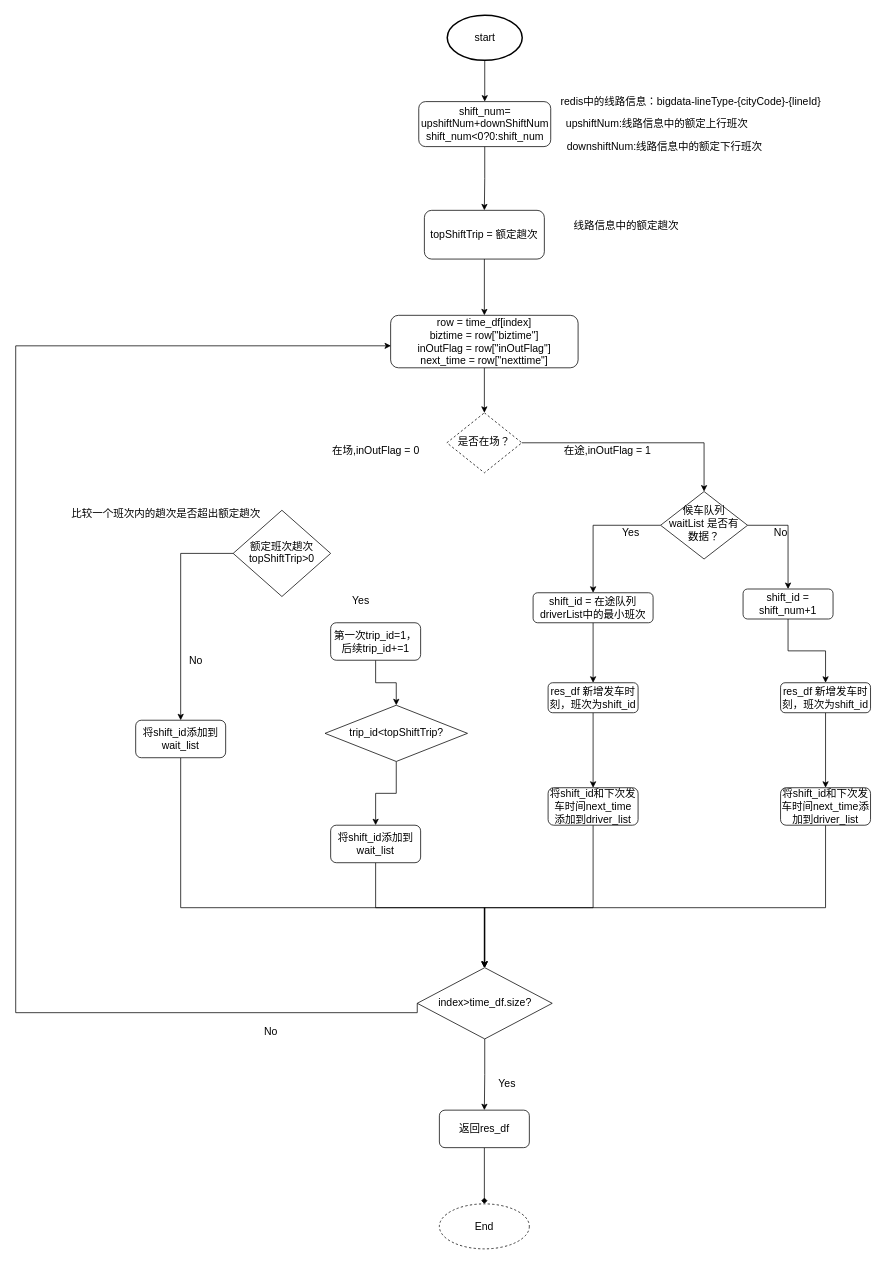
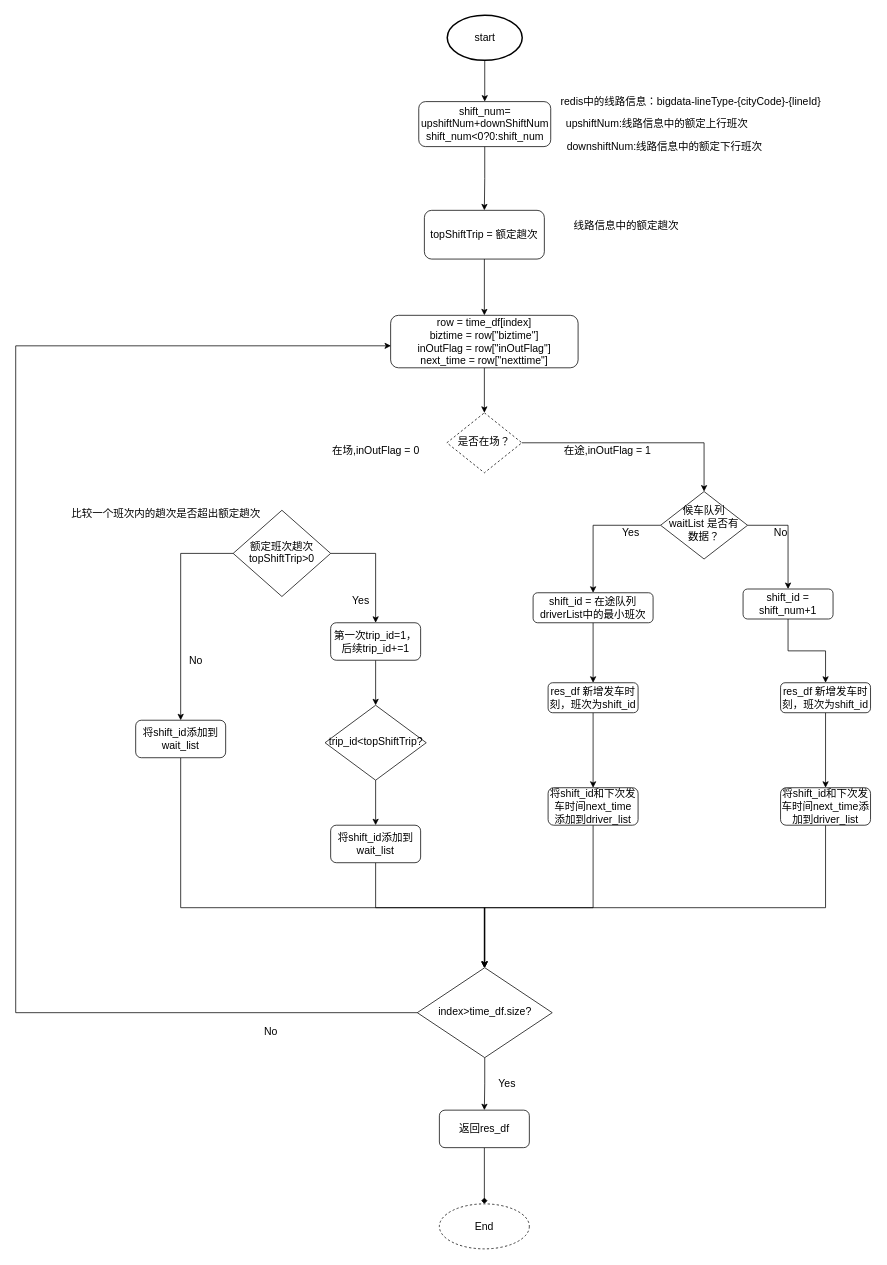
none -> (375, 563)
(396, 734) -> (375, 743)
(485, 1004) -> (485, 1013)
